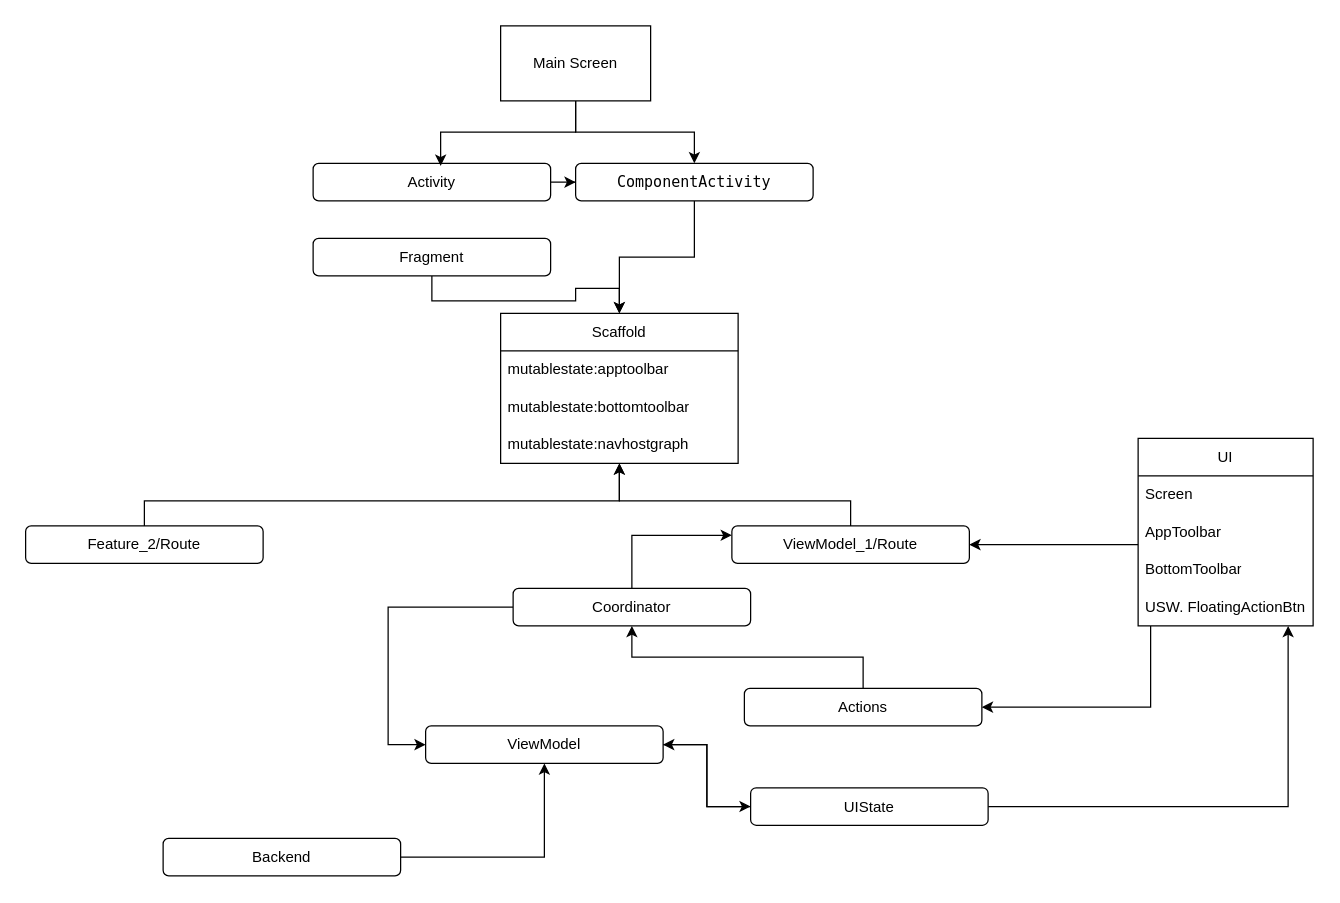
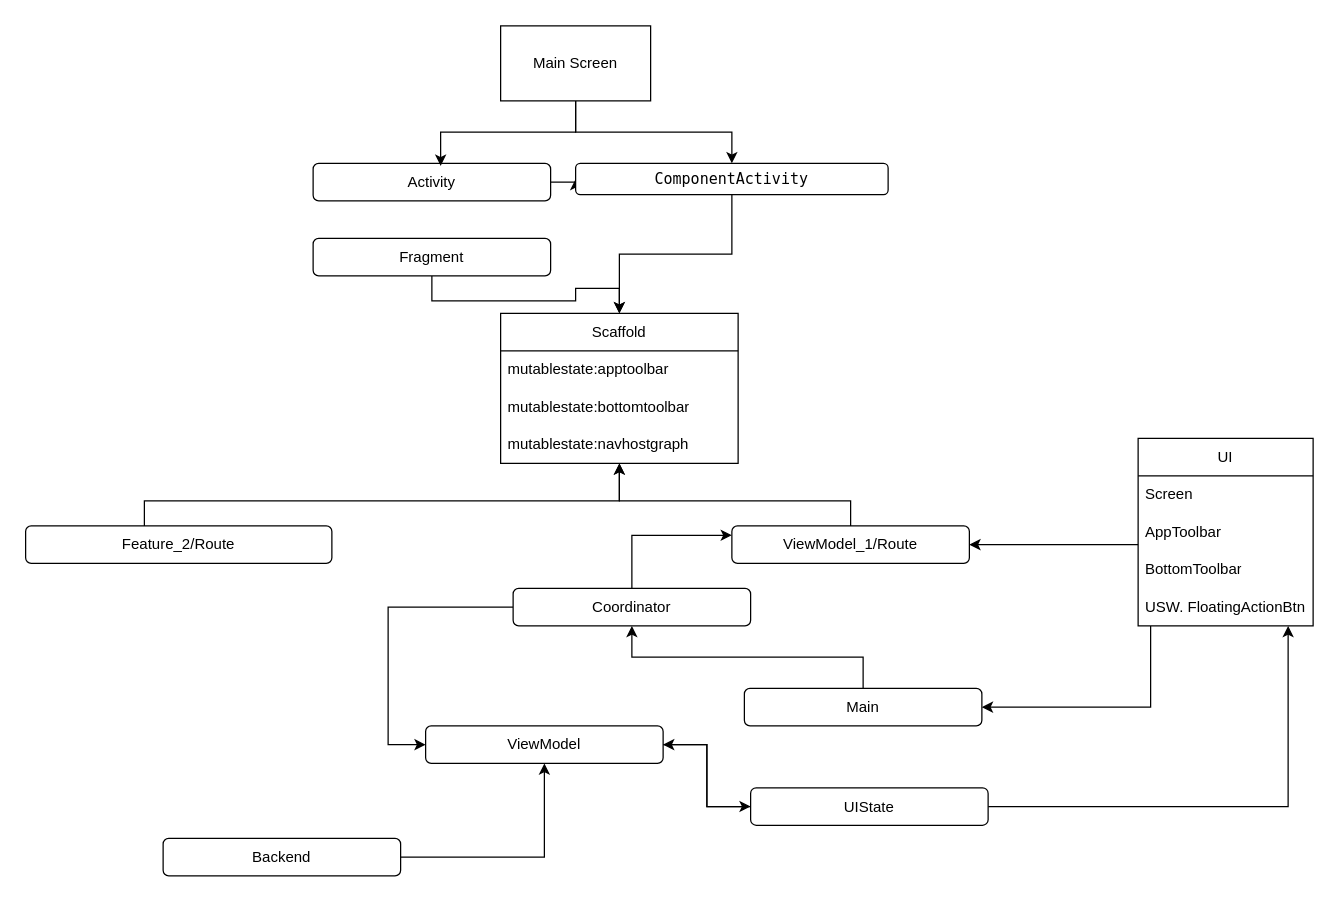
(694, 182) -> (732, 179)
(144, 544) -> (179, 544)
(863, 707) -> (863, 707)
